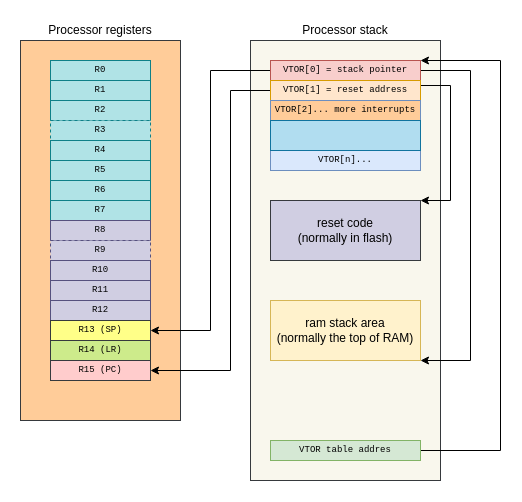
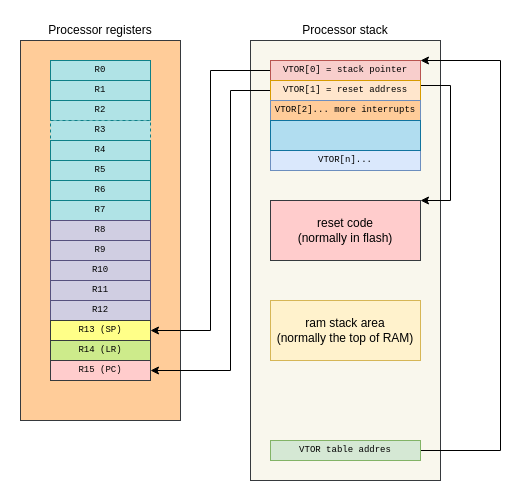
(471, 212) -> none
(346, 231) -> (346, 231)
(101, 251) -> (101, 251)
